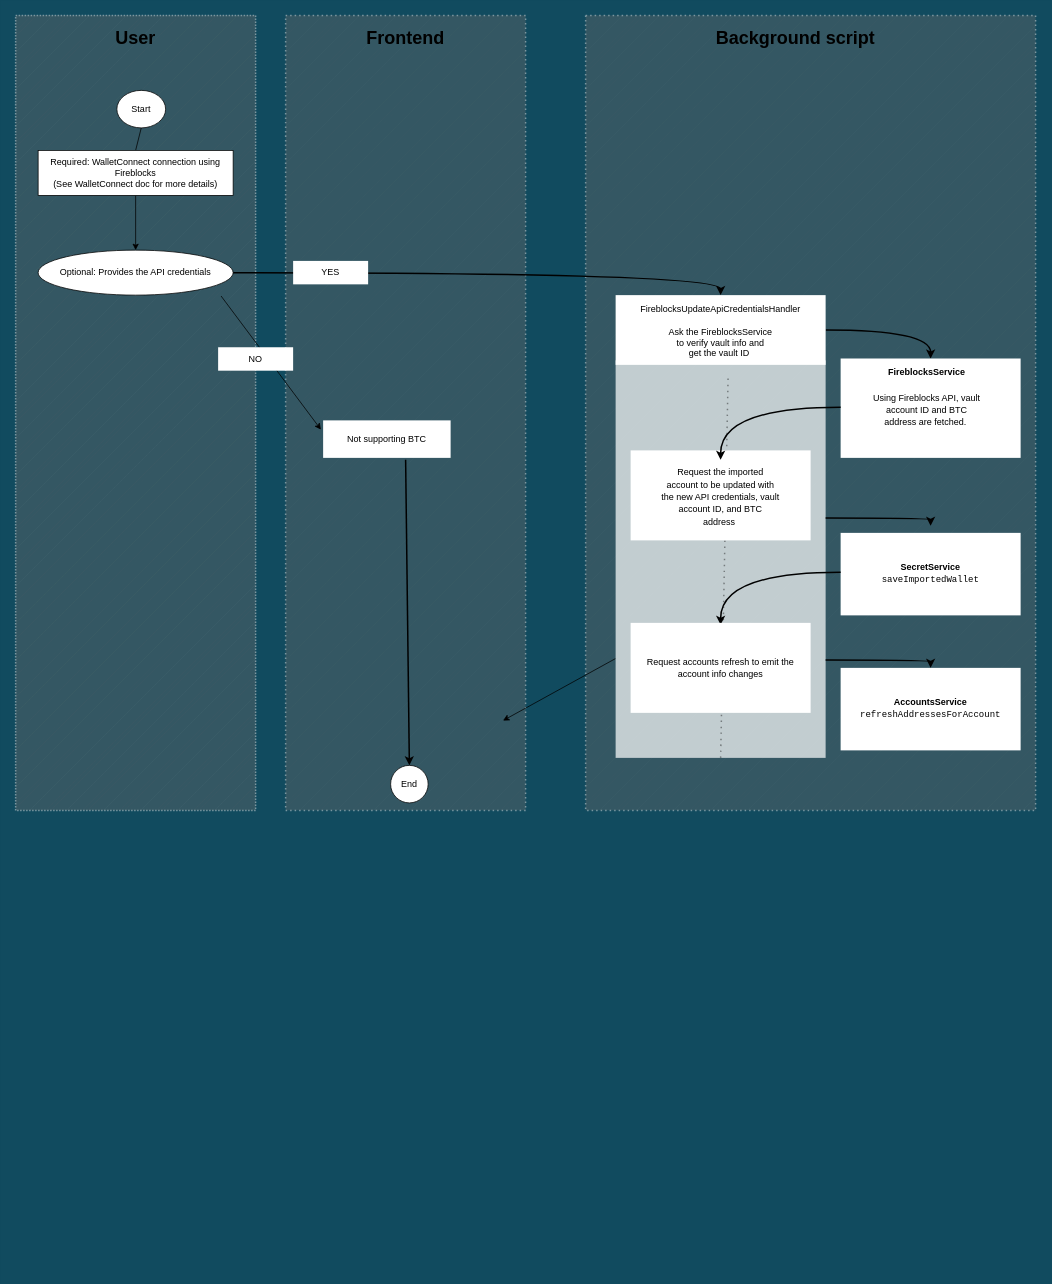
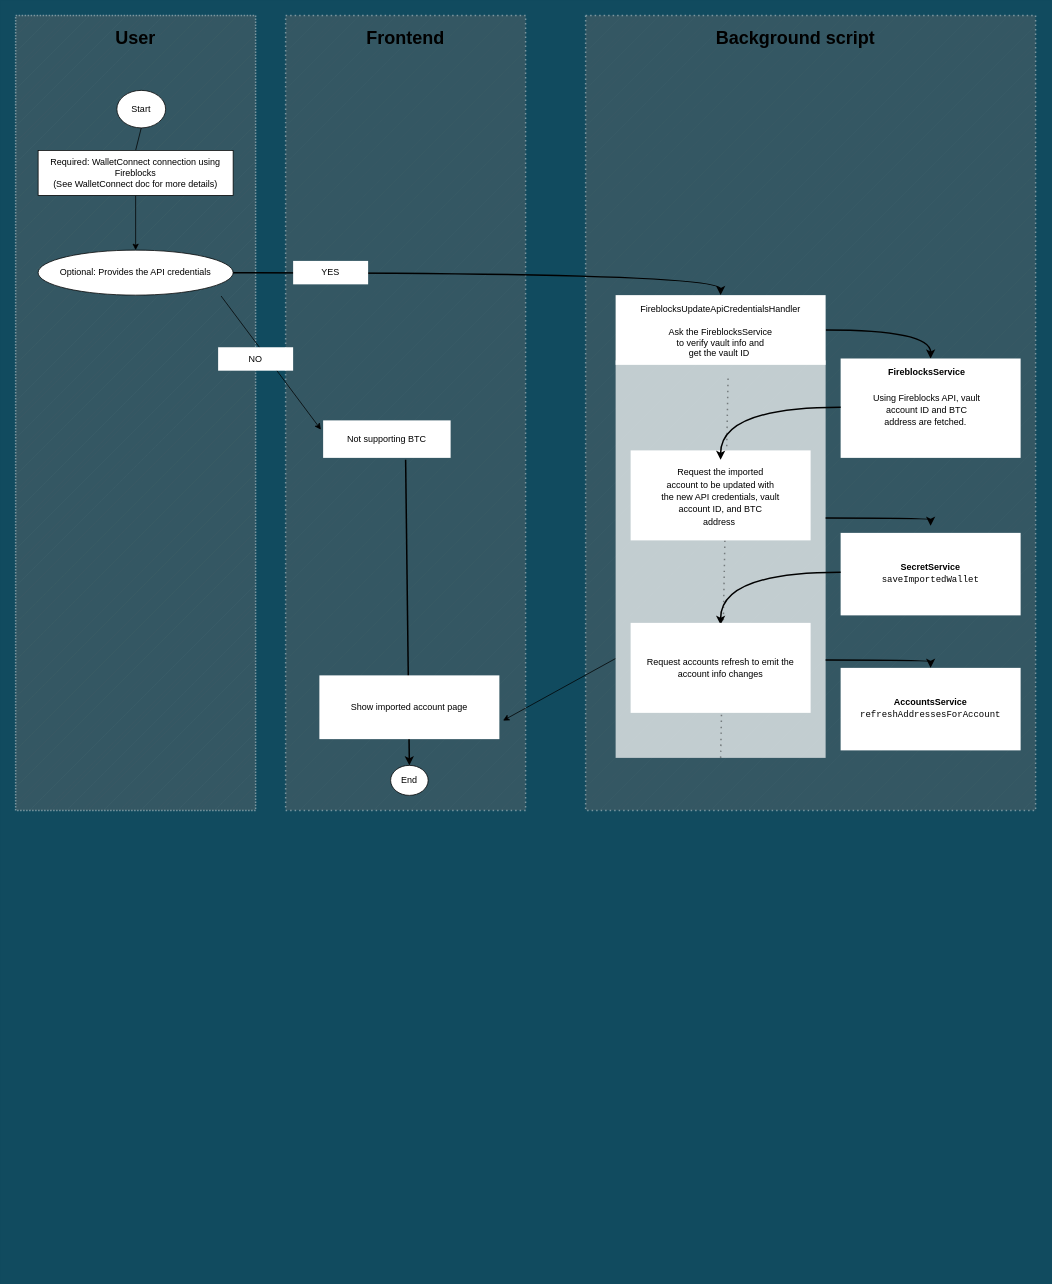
none -> (409, 707)
(409, 784) -> (409, 780)
